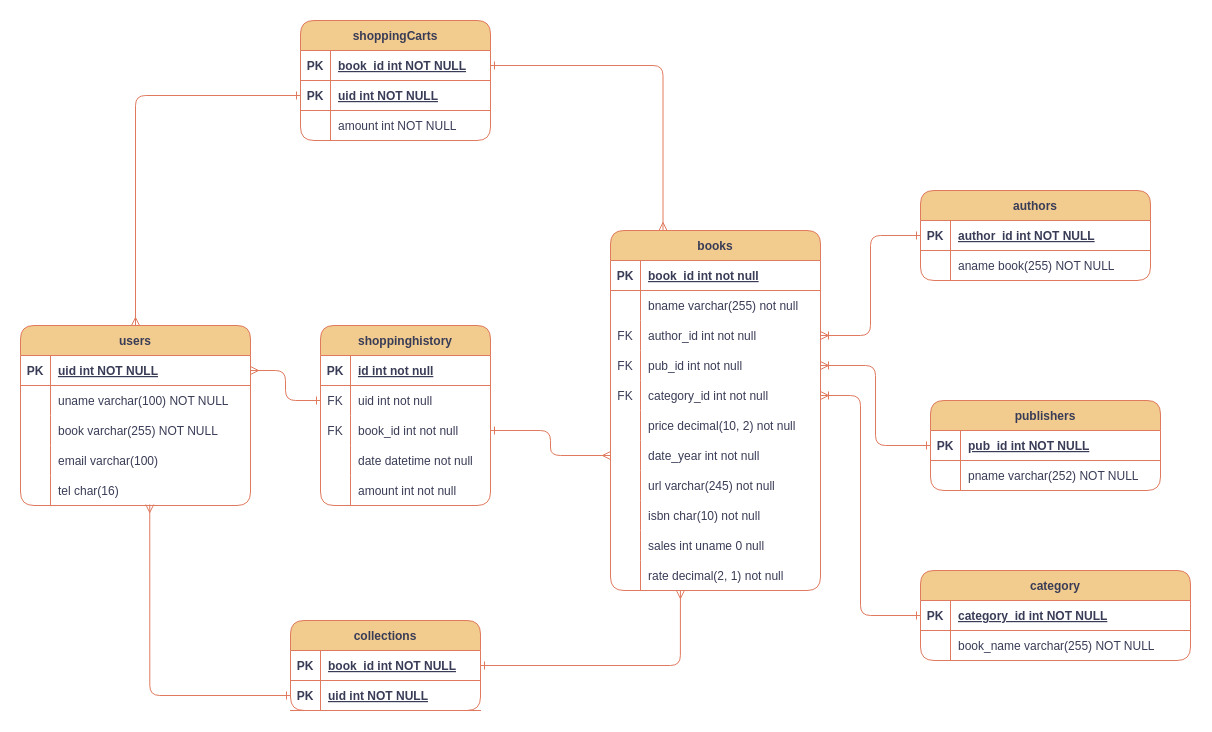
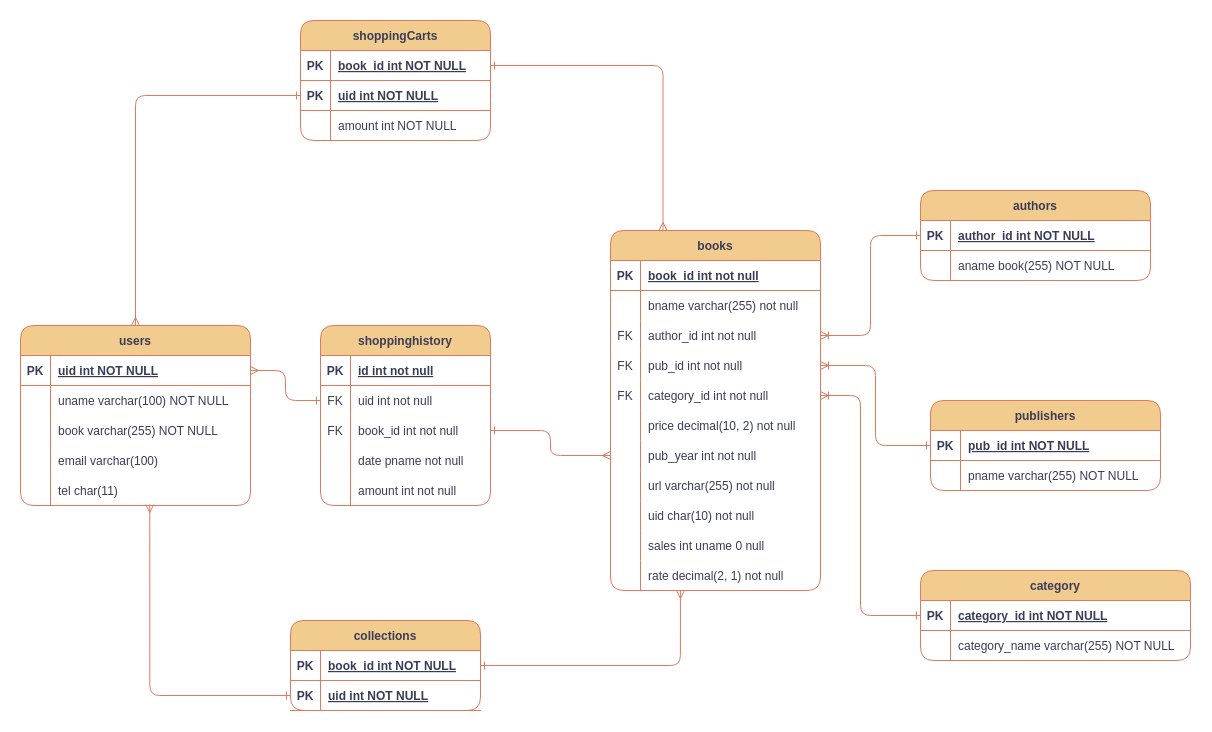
(738, 456) -> (734, 456)
(423, 461) -> (414, 461)
(1056, 476) -> (1056, 476)
(741, 486) -> (741, 486)
(101, 491) -> (101, 491)
(736, 516) -> (733, 516)
(1057, 646) -> (1071, 646)
